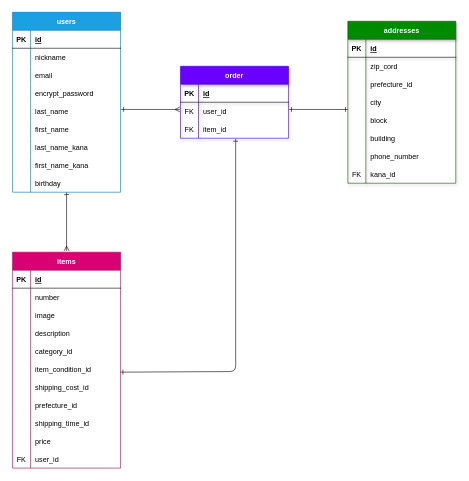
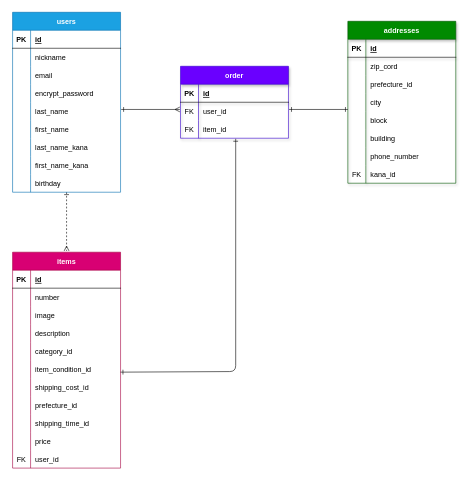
(66, 223) -> (66, 223)
